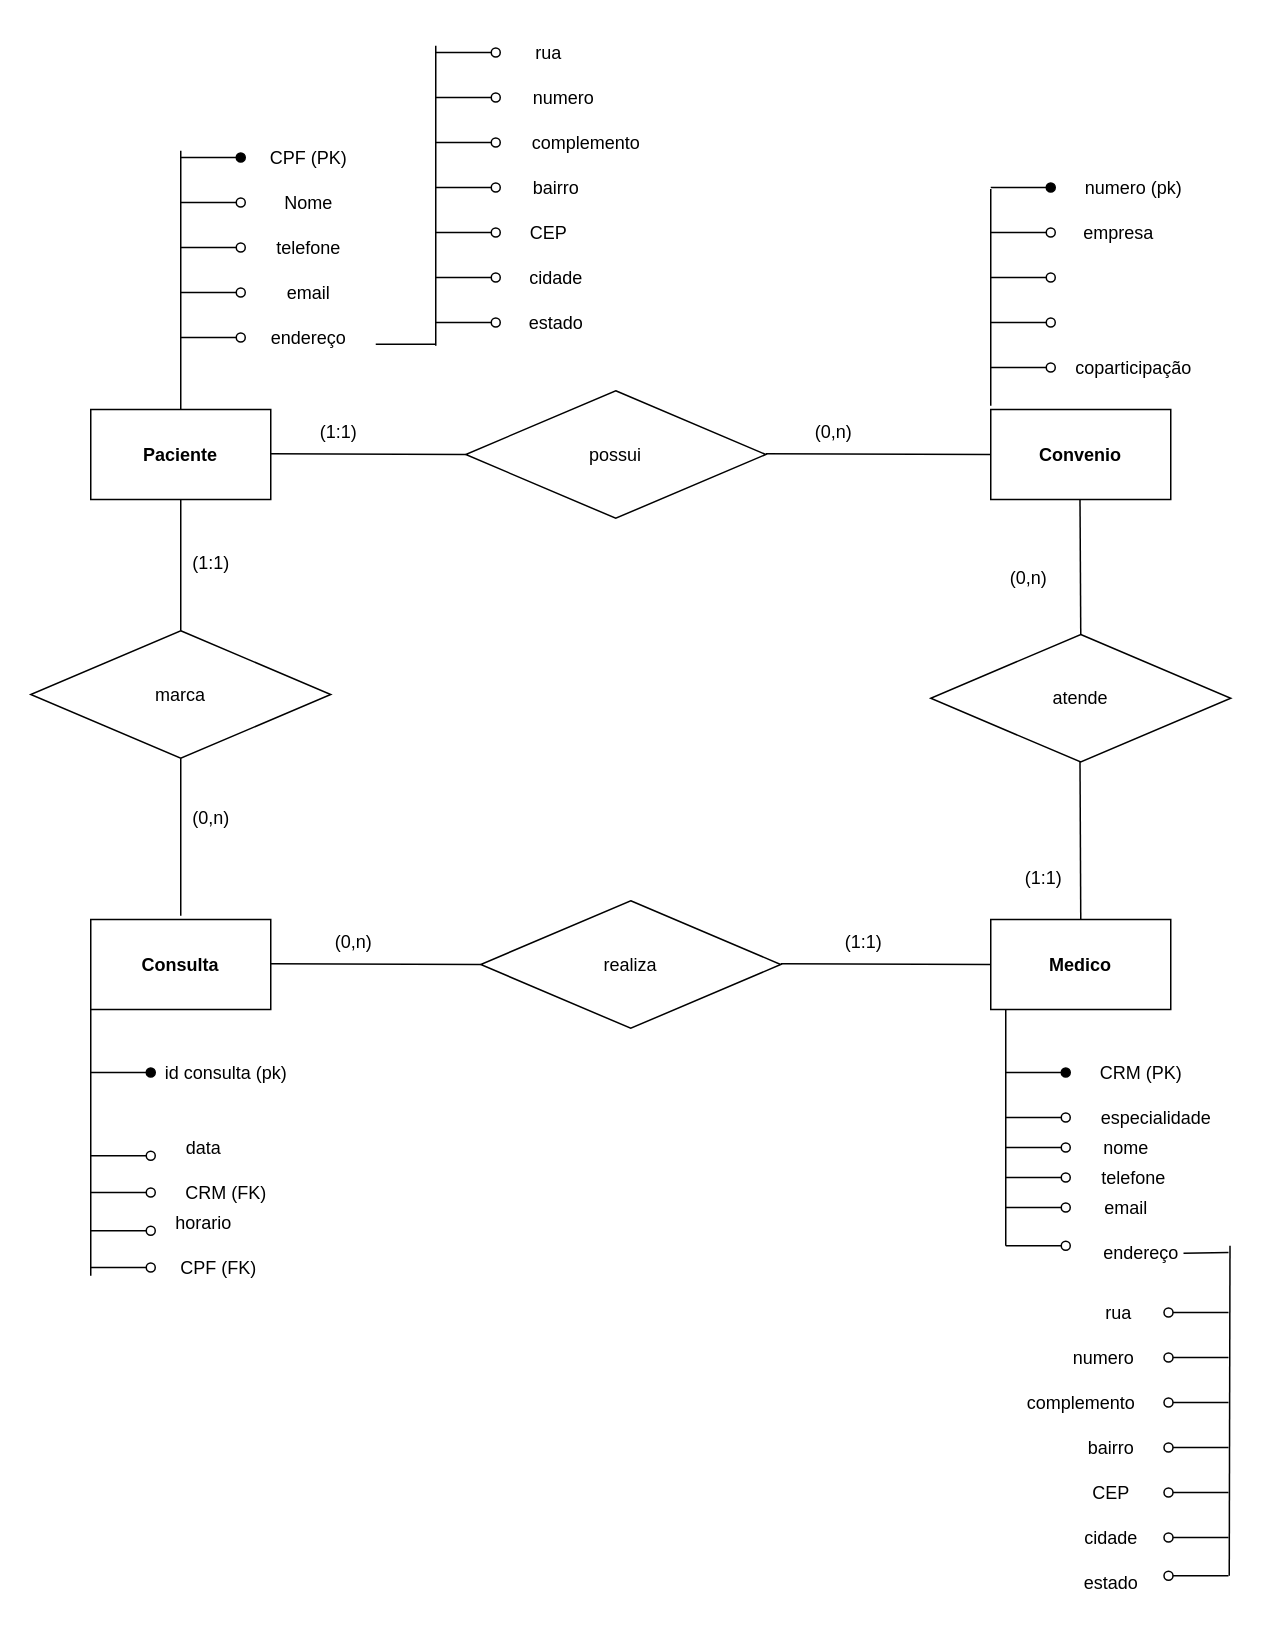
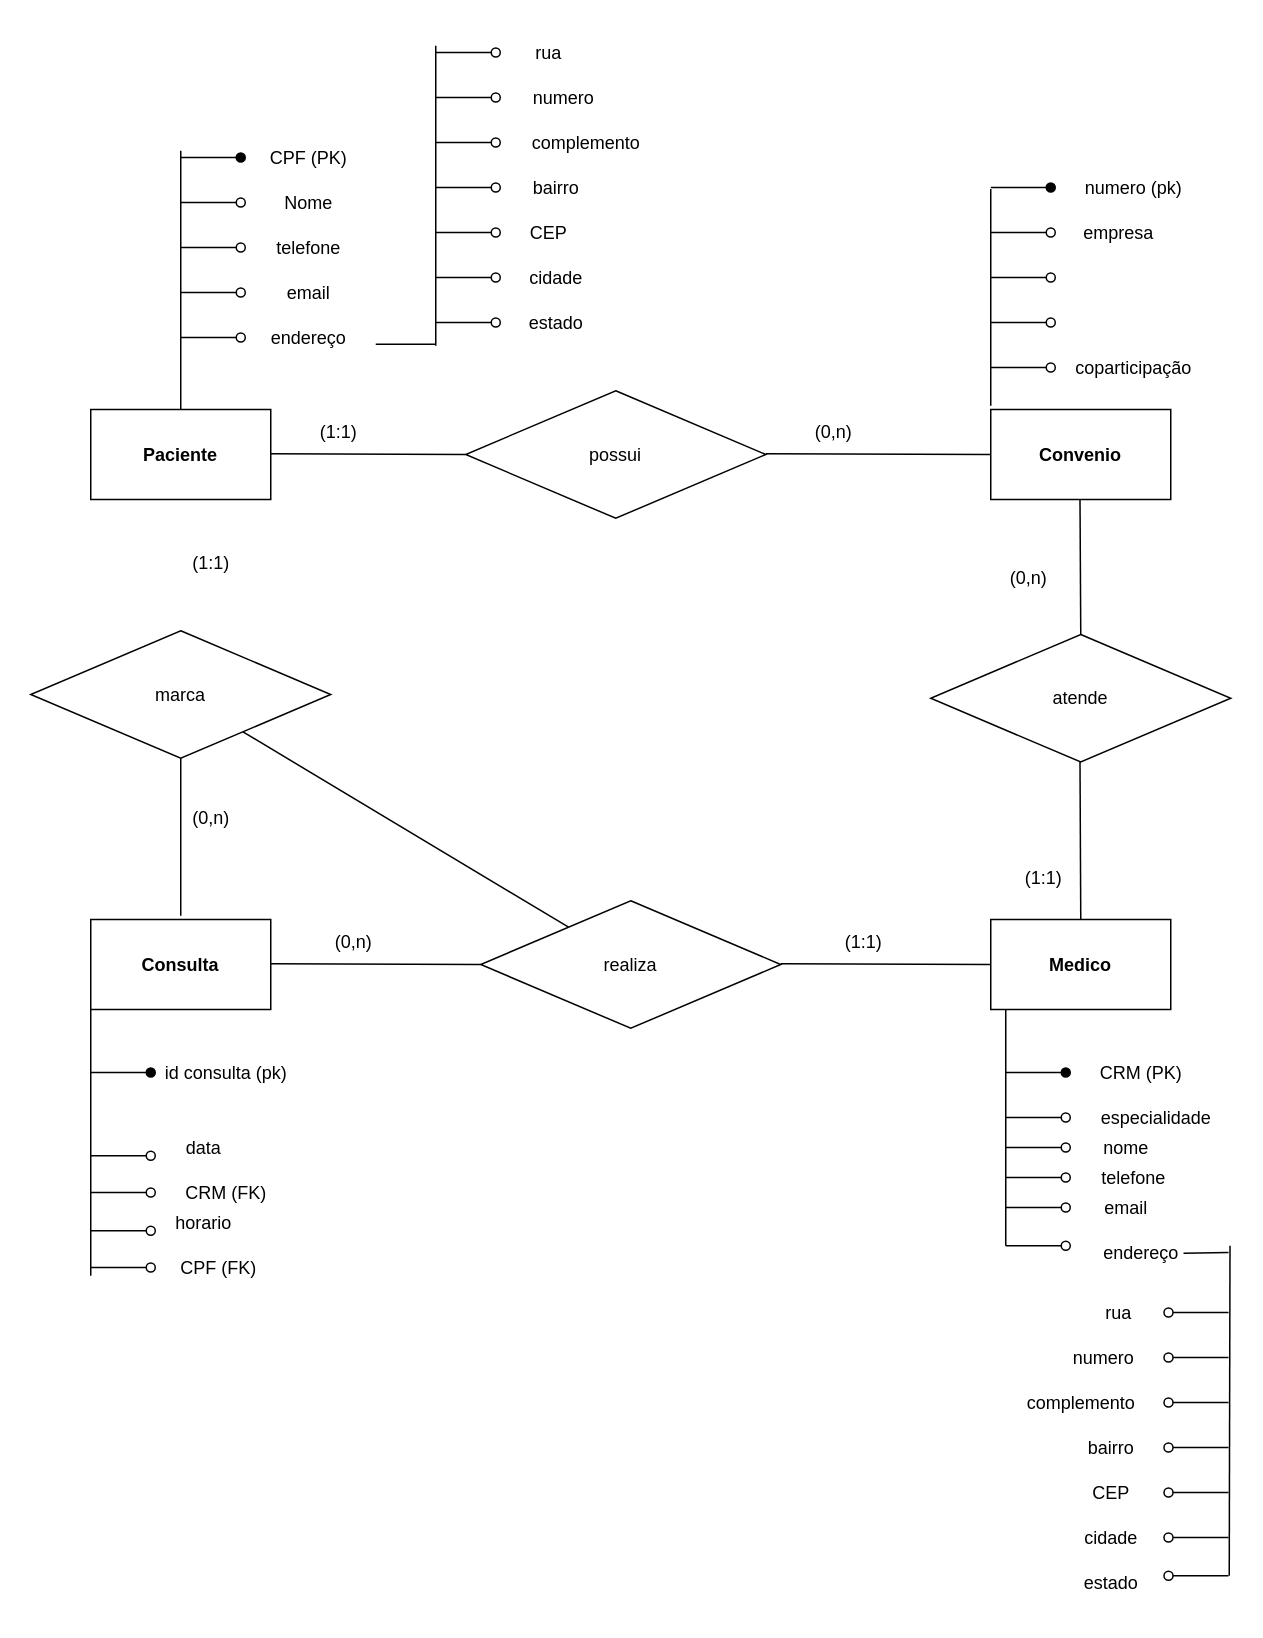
(181, 566) -> (405, 829)
